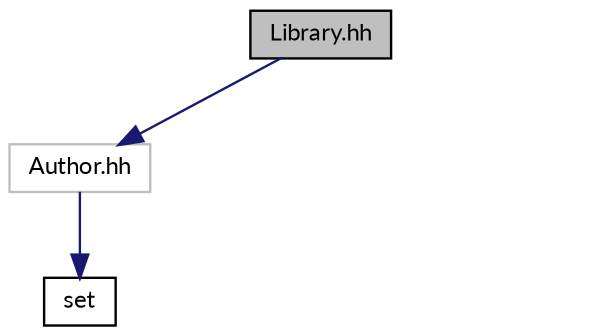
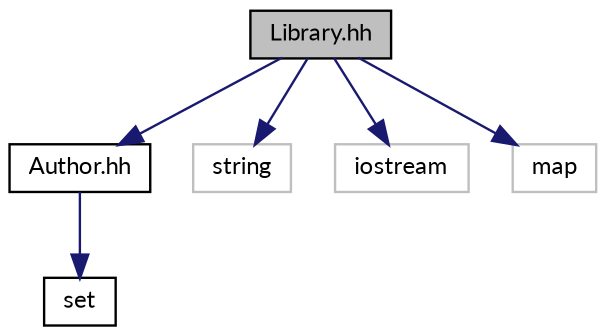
(80, 168) -> (80, 168)
none -> (242, 168)
none -> (402, 168)
none -> (554, 168)
